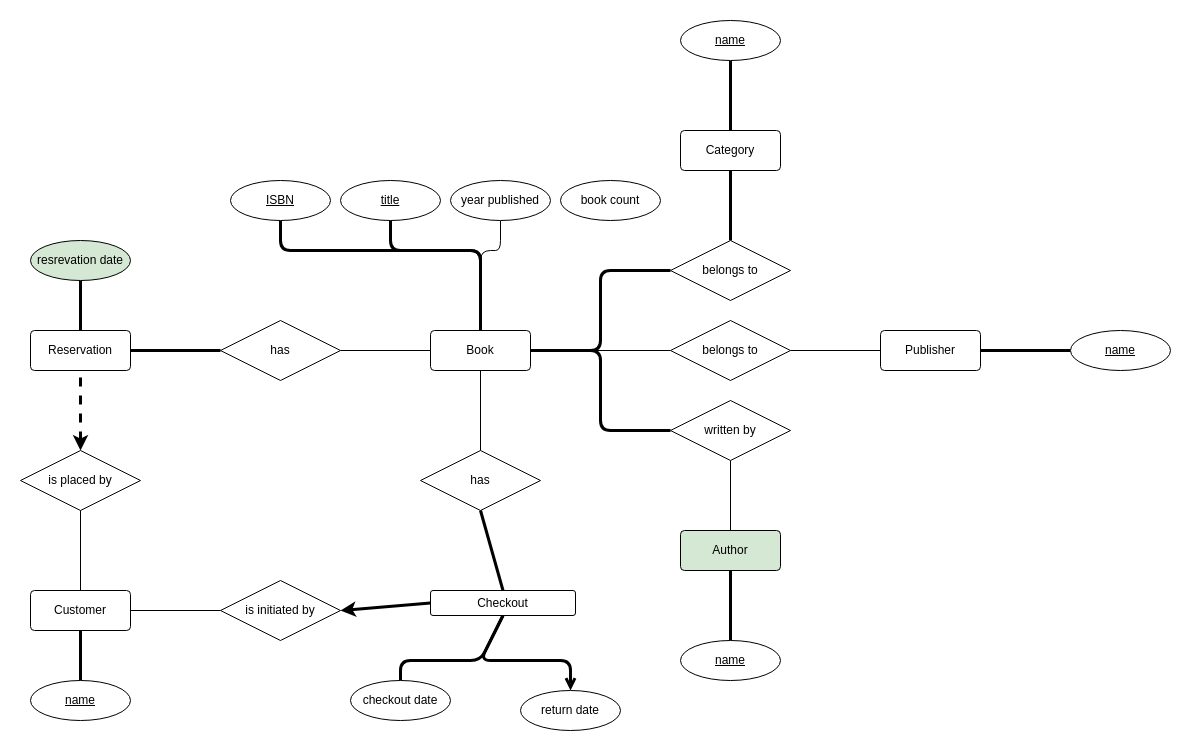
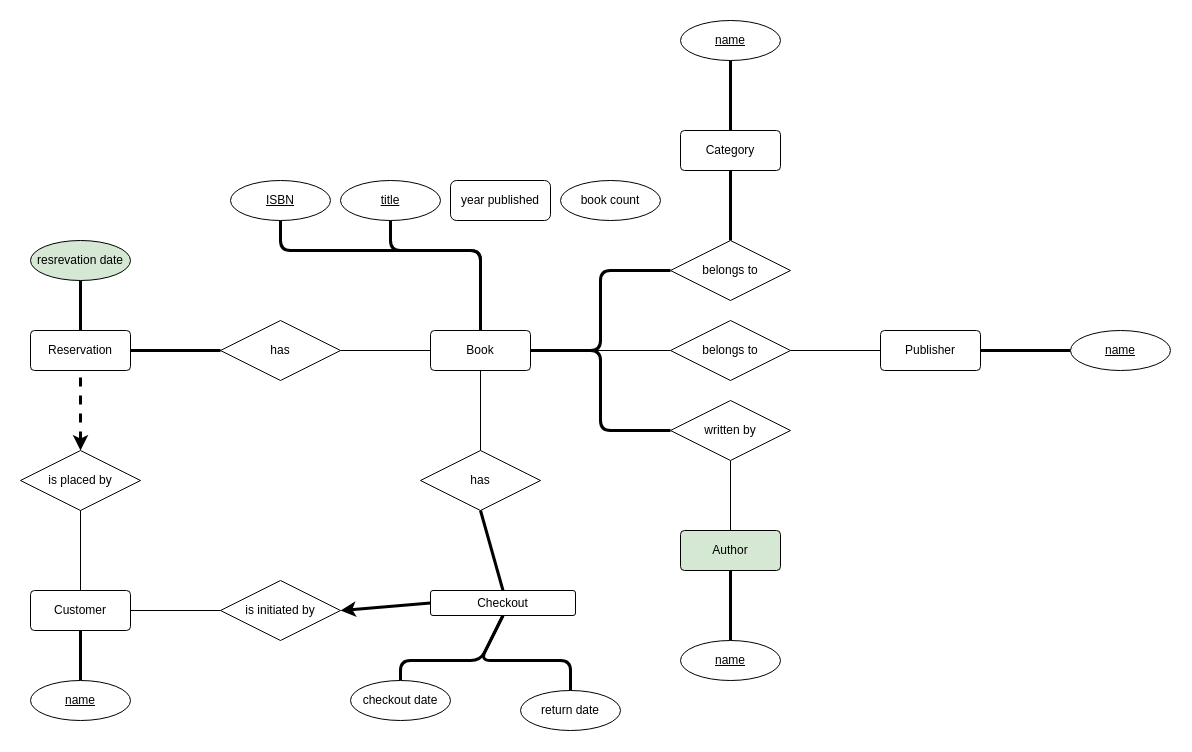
(501, 201) -> (501, 201)
(500, 242) -> none
(571, 681) -> (571, 684)
